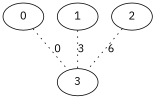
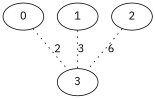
(58, 49) -> (58, 49)
